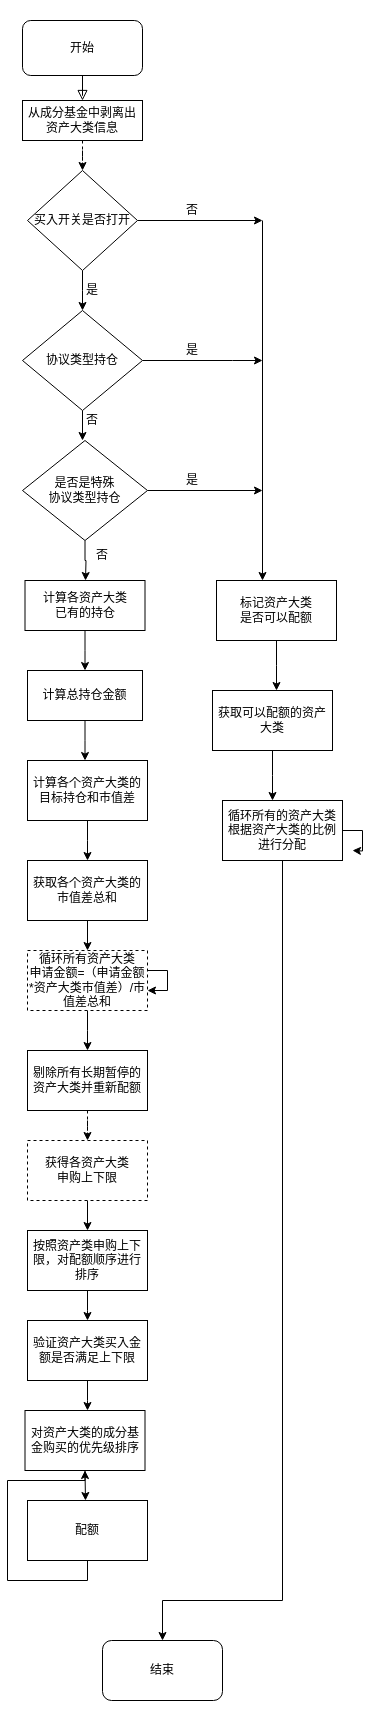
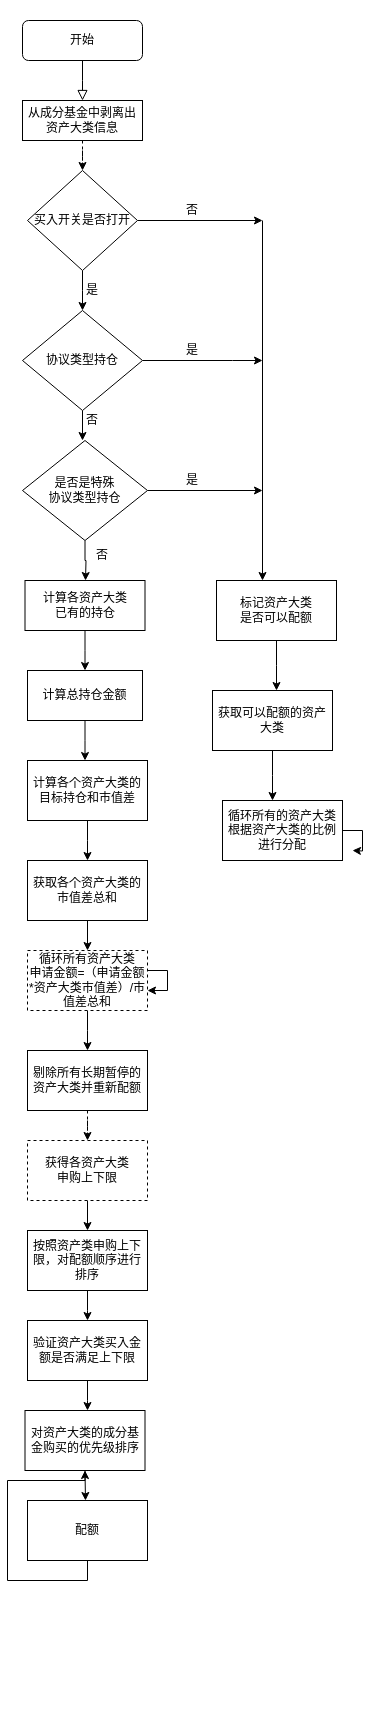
(83, 48) -> (83, 41)
(283, 1307) -> none
(163, 1671) -> none
